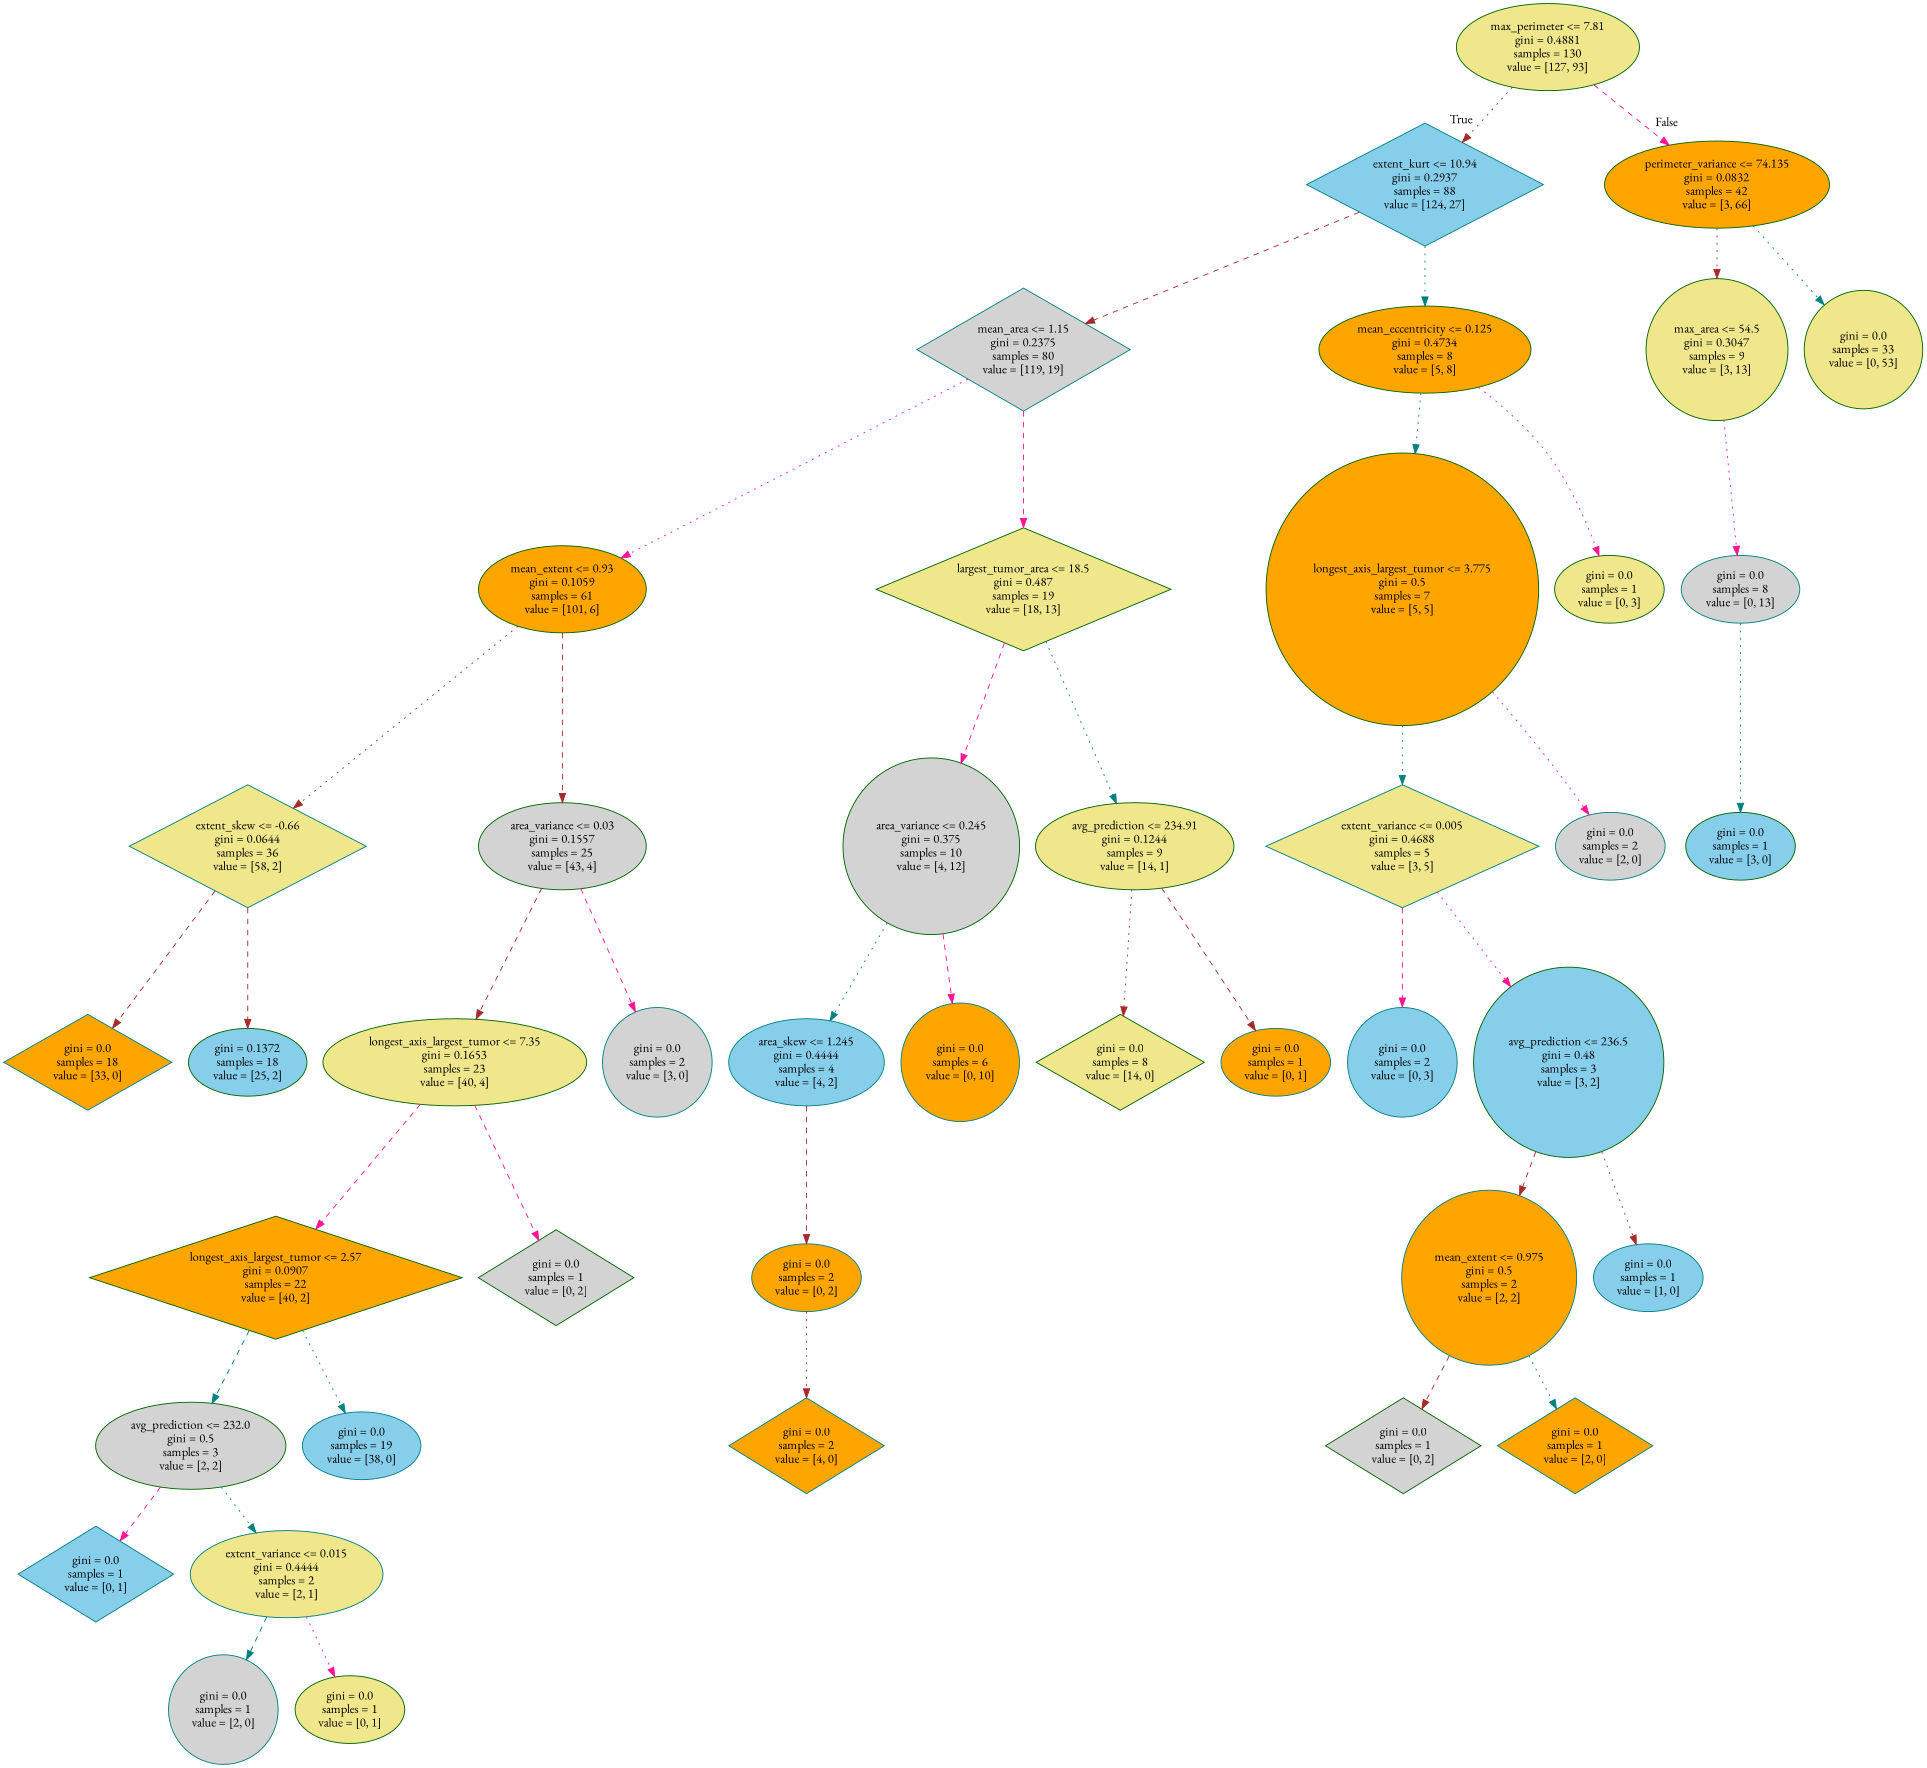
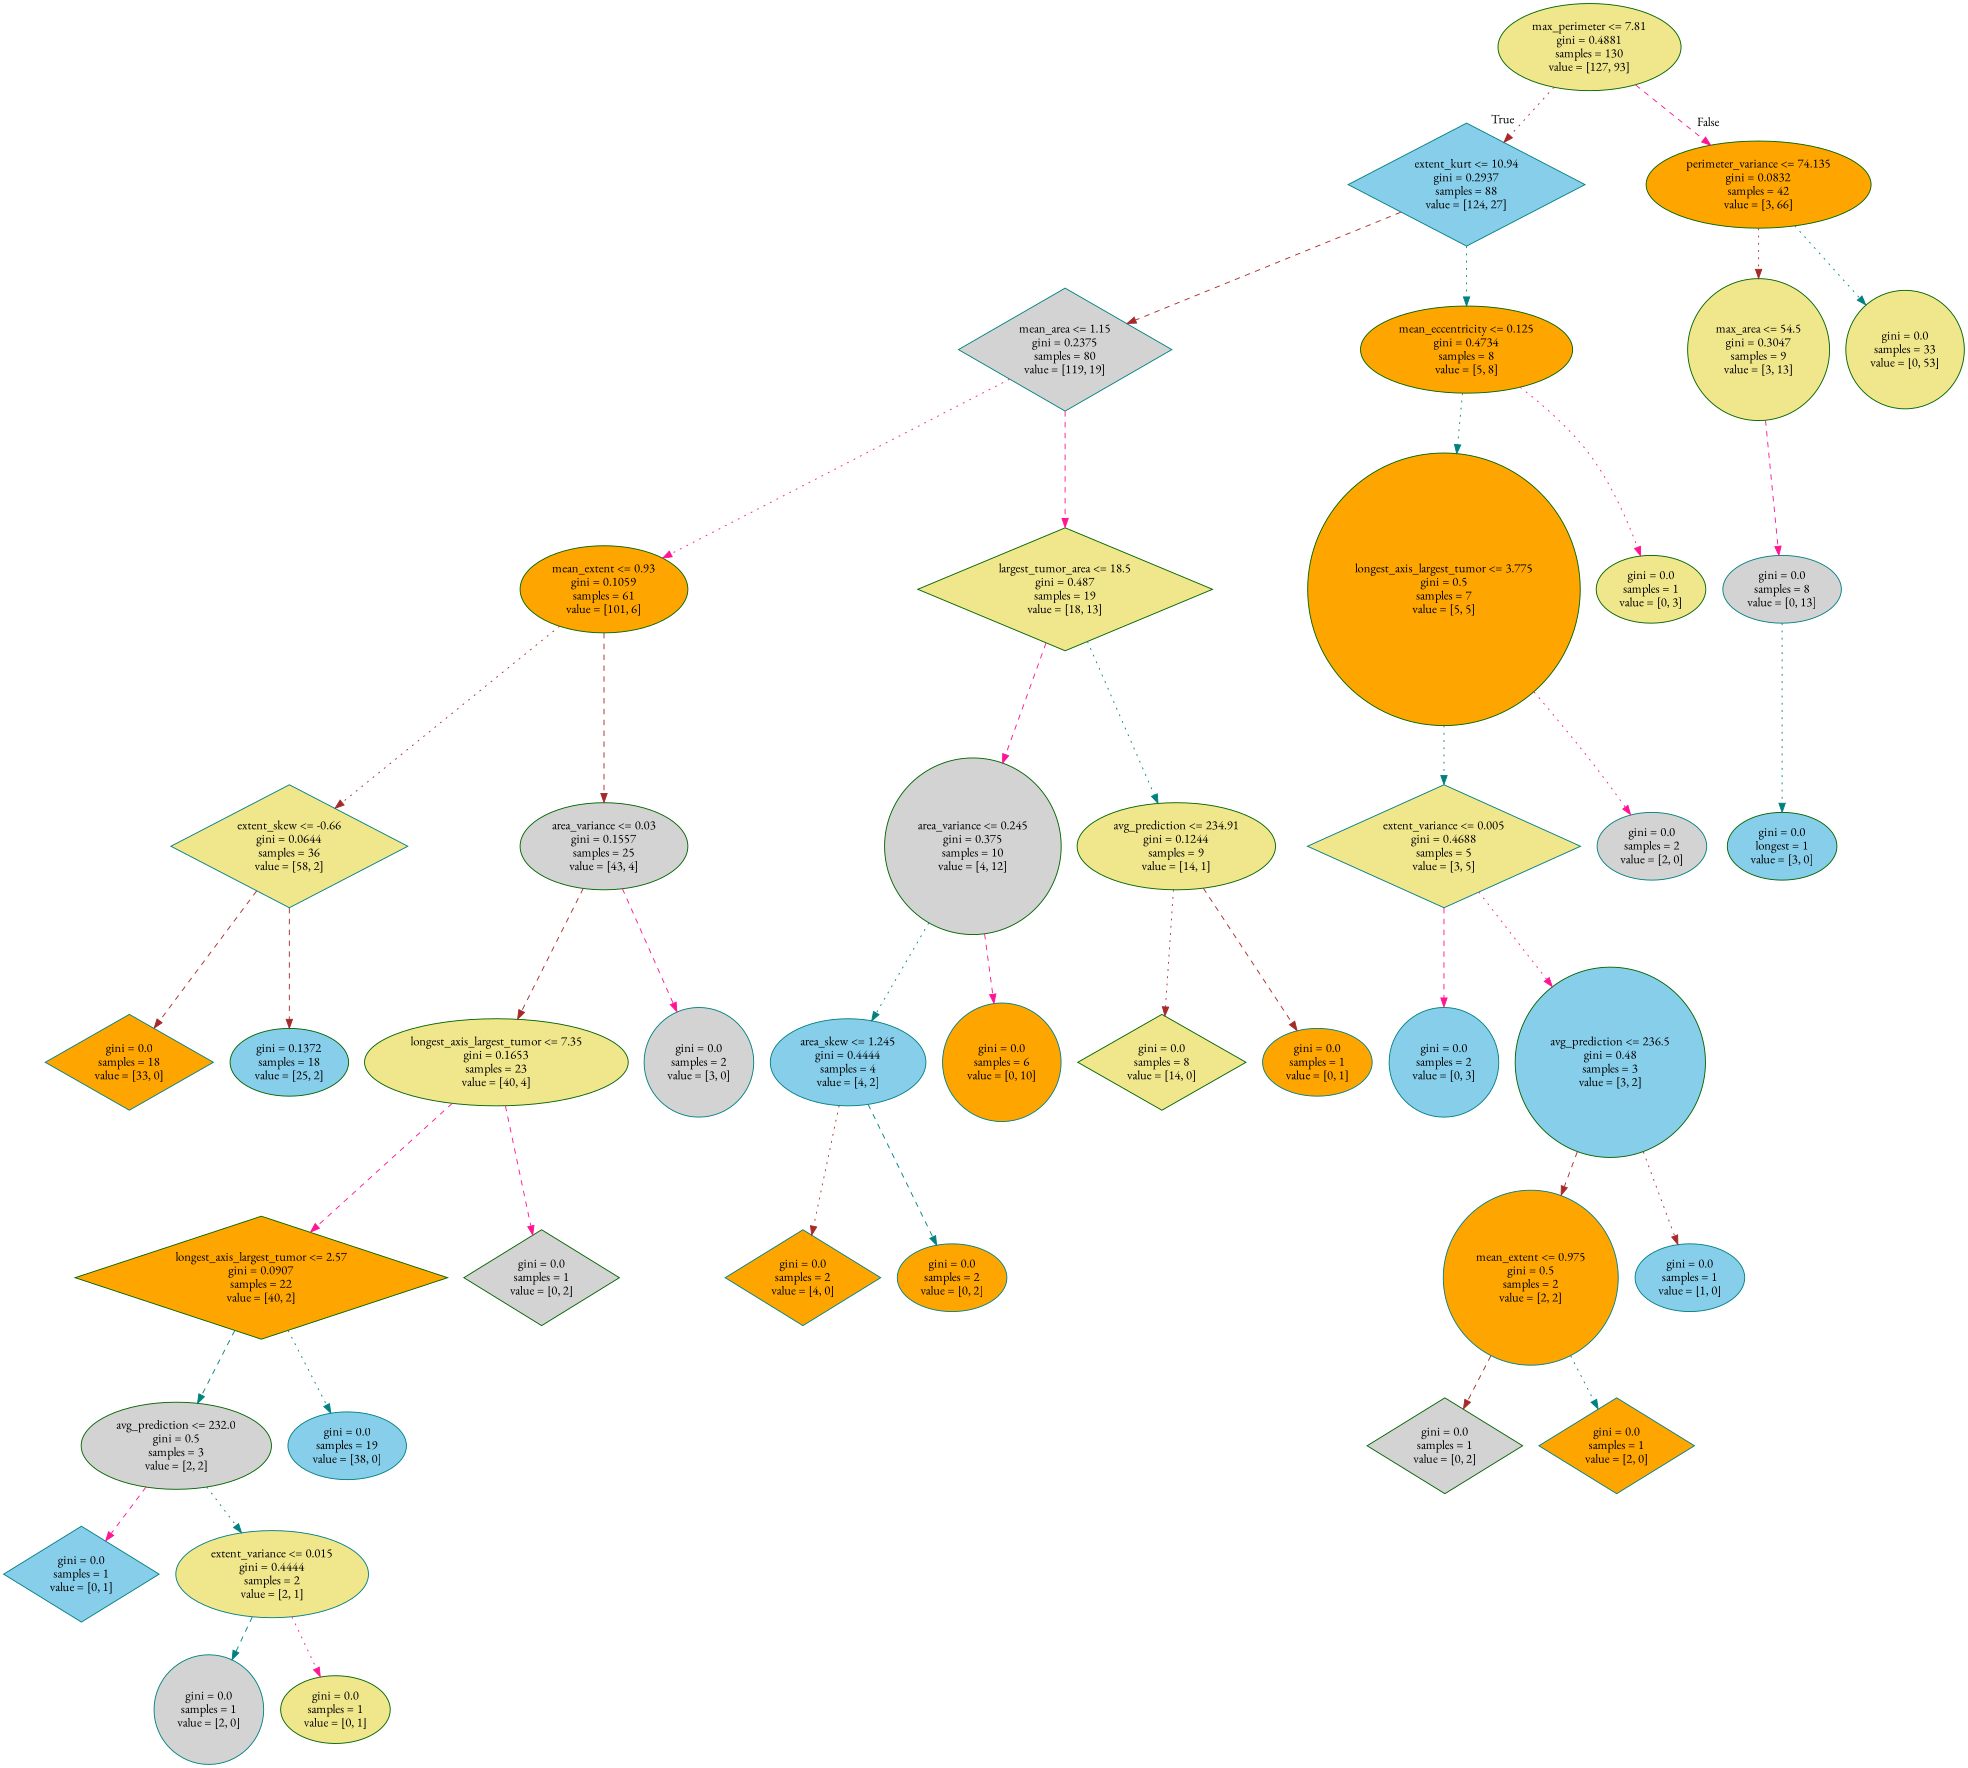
(1730, 483) -> (1772, 483)
(1741, 846) -> (1782, 846)
(807, 1170) -> (900, 1171)
(807, 1350) -> (826, 1166)
